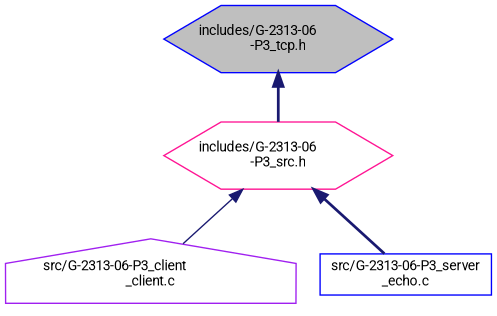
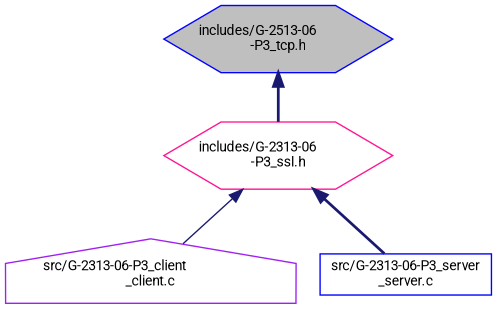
(278, 39) -> (278, 39)
(278, 156) -> (278, 156)
(406, 274) -> (406, 274)
